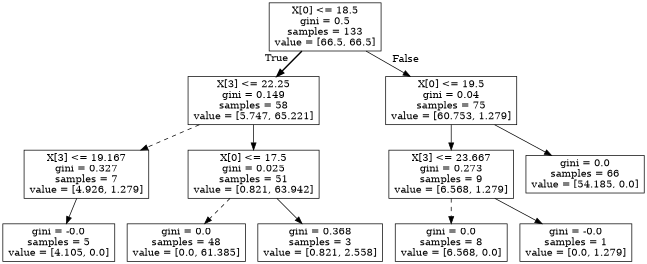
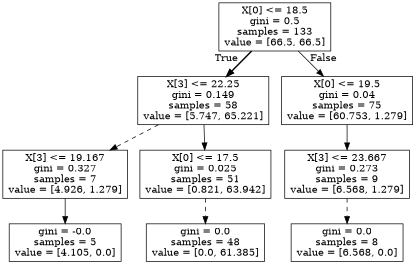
(585, 174) -> none
(320, 243) -> none
(576, 243) -> none
